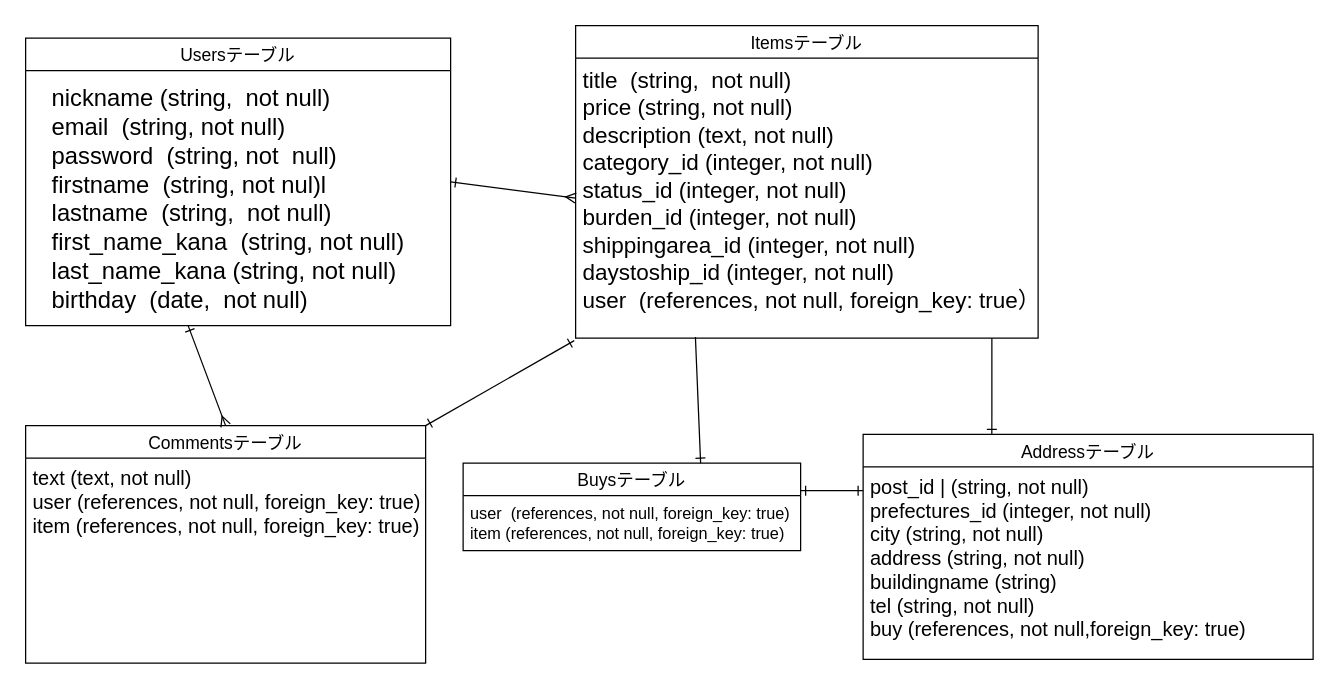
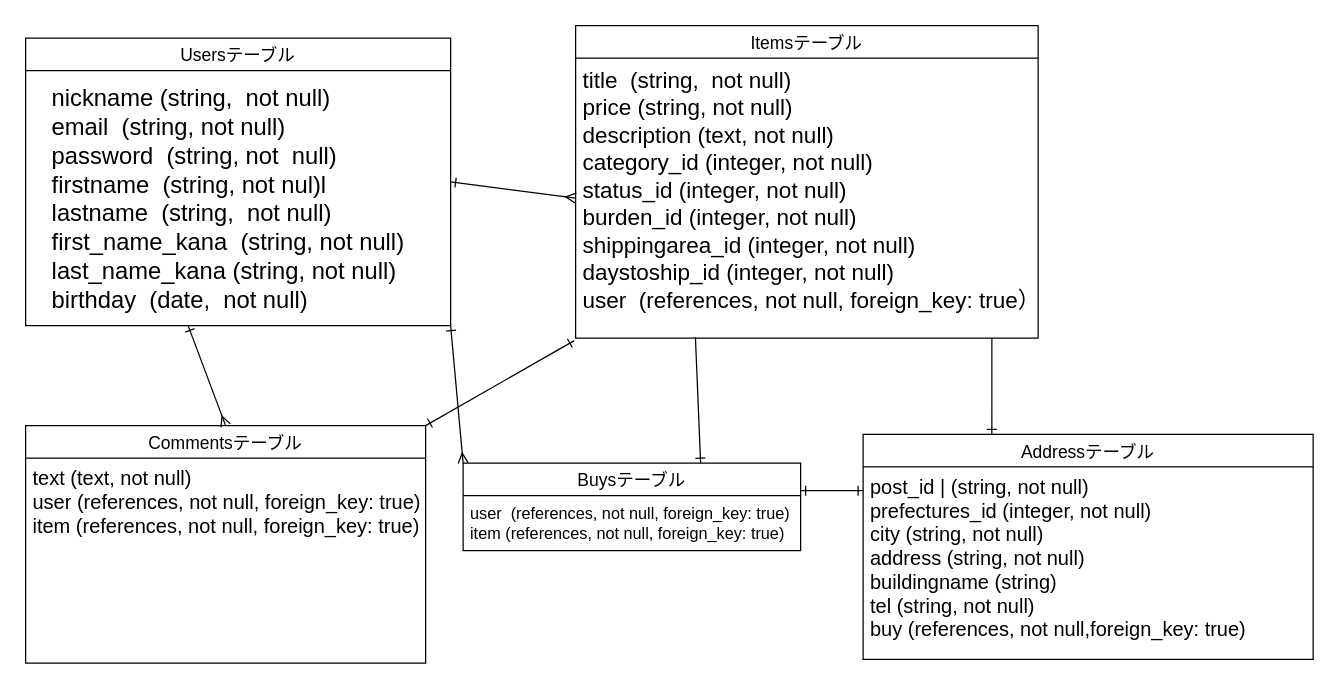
none -> (457, 394)
